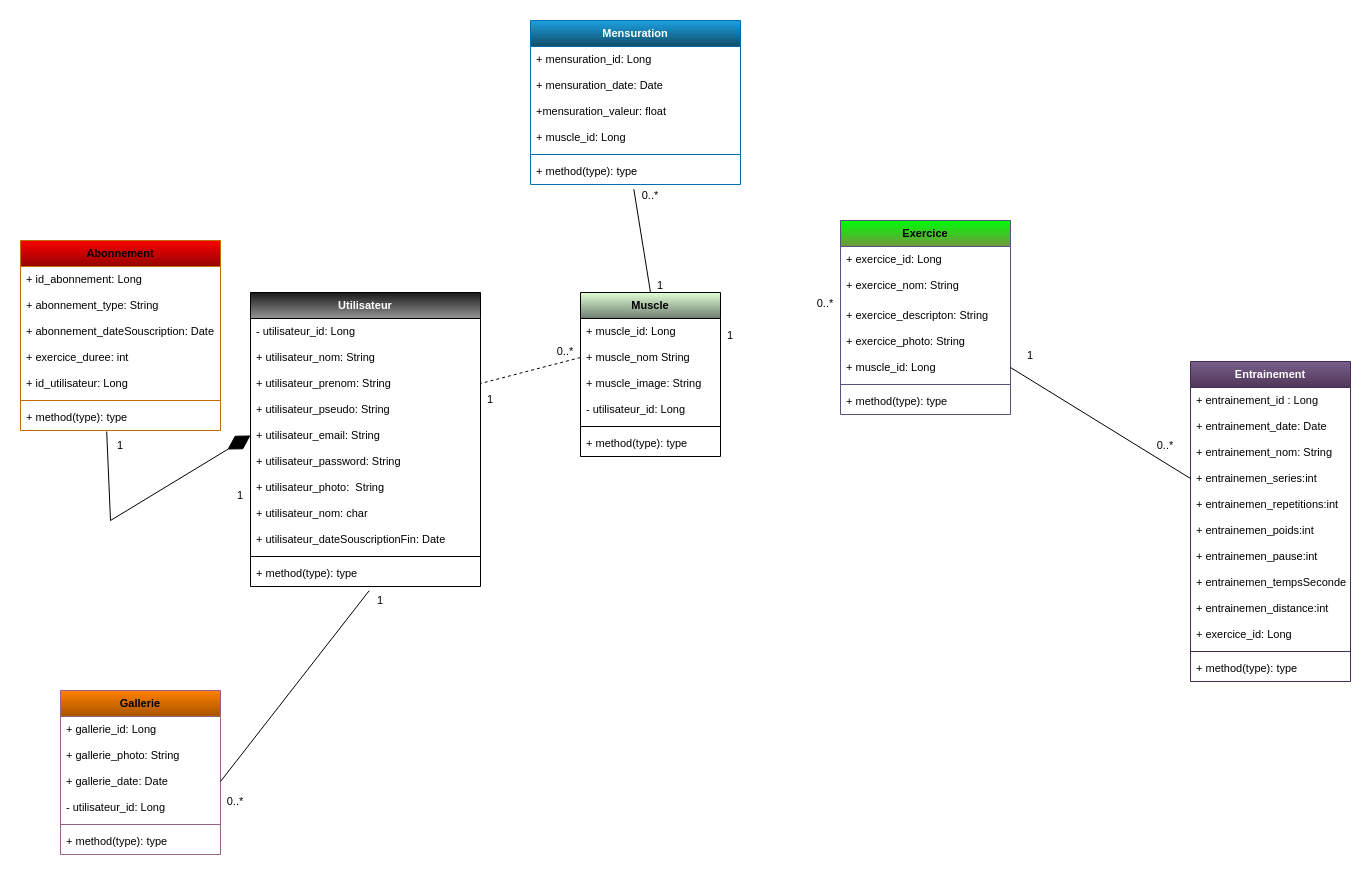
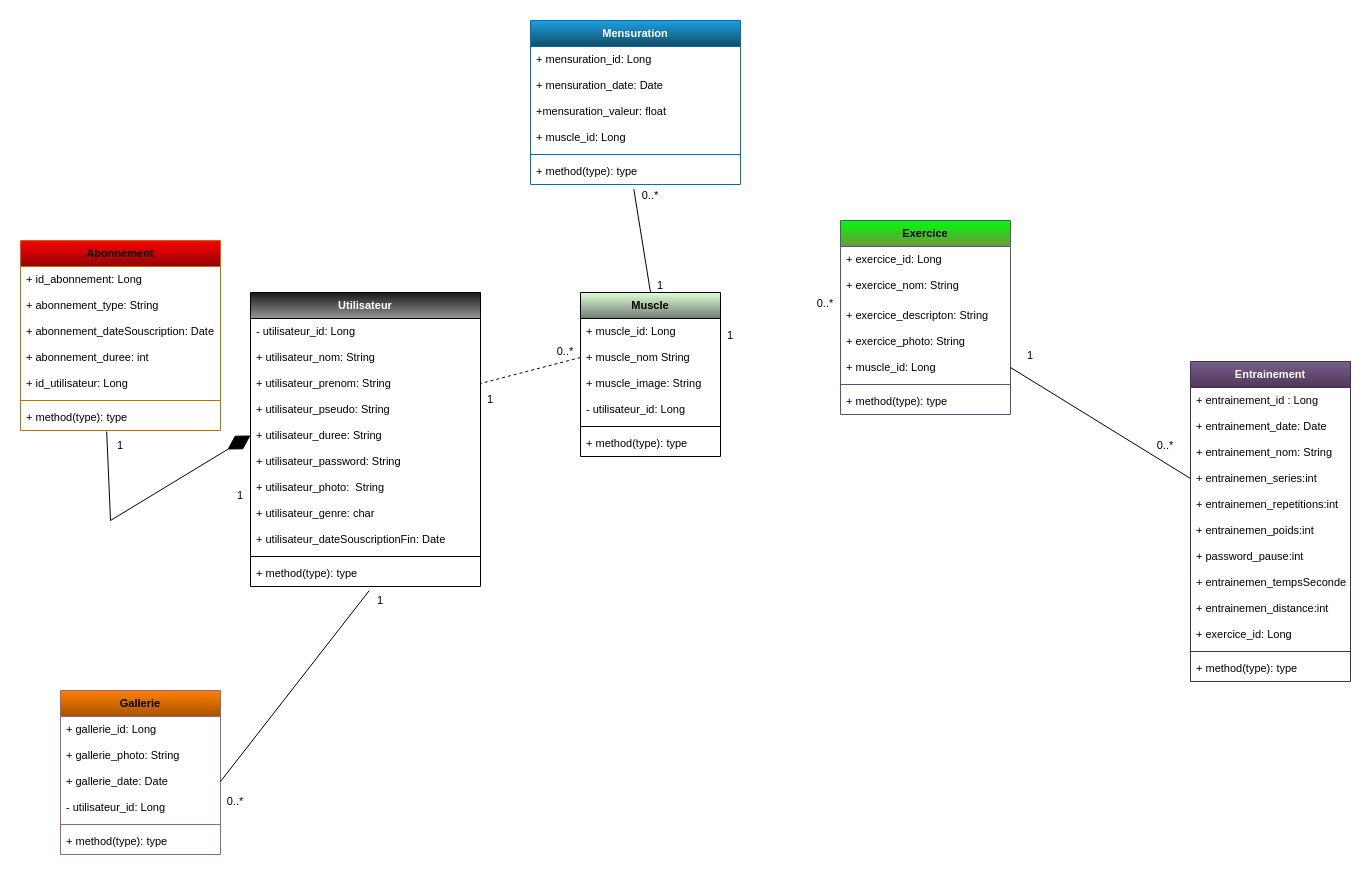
(84, 357) -> (91, 357)
(326, 435) -> (329, 435)
(318, 513) -> (324, 513)
(1261, 556) -> (1253, 556)
